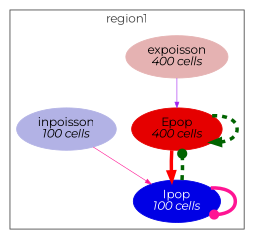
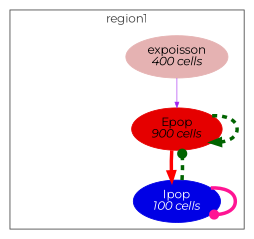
(66, 129) -> none
(177, 134) -> (177, 134)
